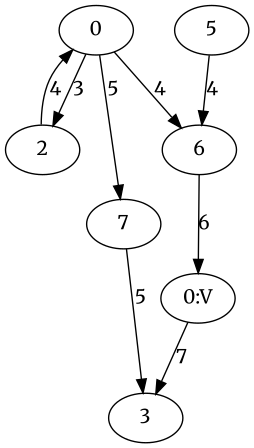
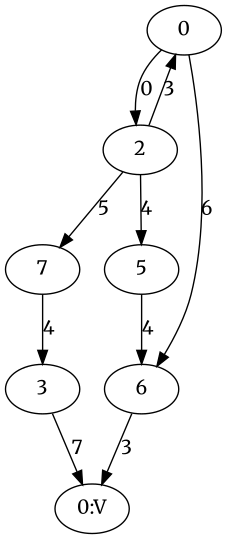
(56, 90) -> (170, 90)
(79, 90) -> (147, 90)
(160, 90) -> (207, 210)
(109, 120) -> (96, 204)
none -> (141, 203)
(204, 224) -> (127, 449)
(141, 298) -> (49, 329)
(175, 352) -> (65, 443)
